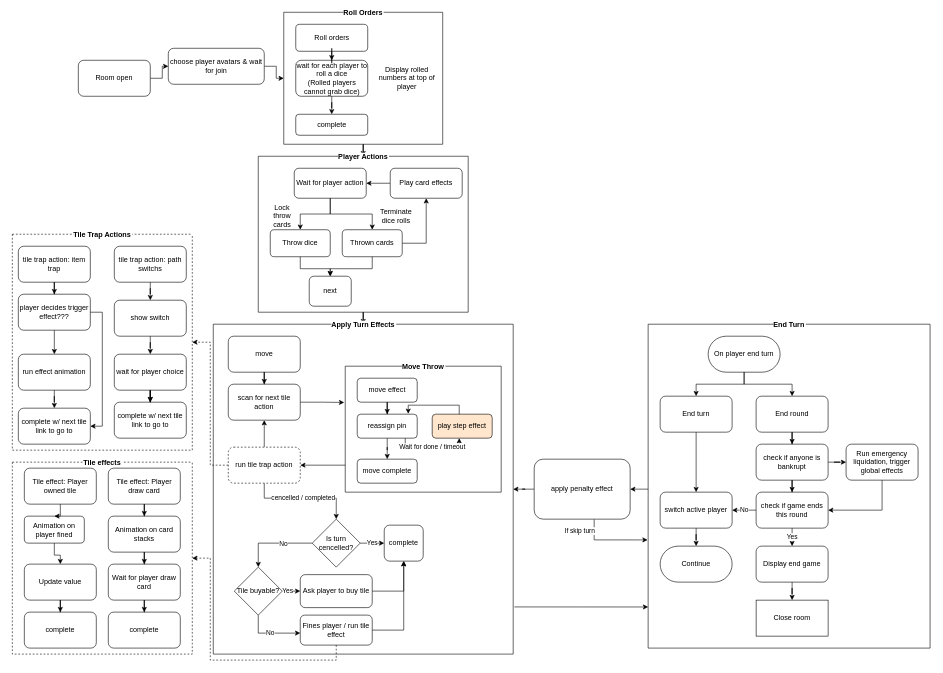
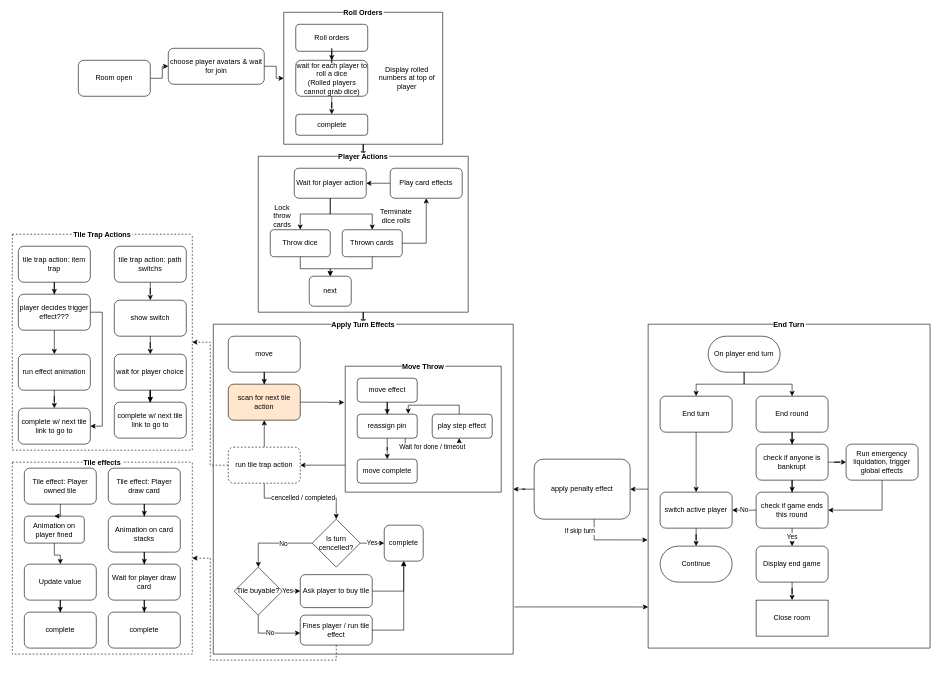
(264, 402) -> (264, 402)
(462, 426) -> (462, 426)
